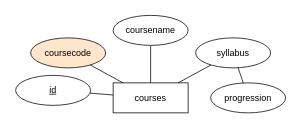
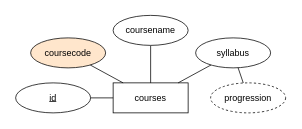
(53, 90) -> (53, 98)
(248, 98) -> (248, 98)
